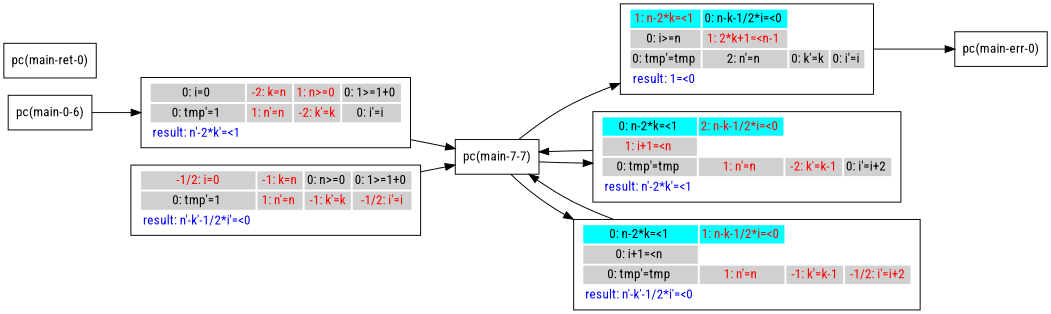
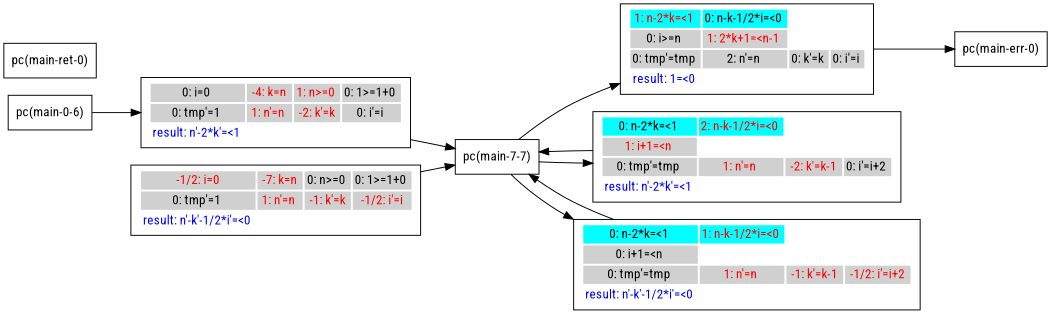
(270, 92) -> (270, 92)
(280, 180) -> (280, 180)
